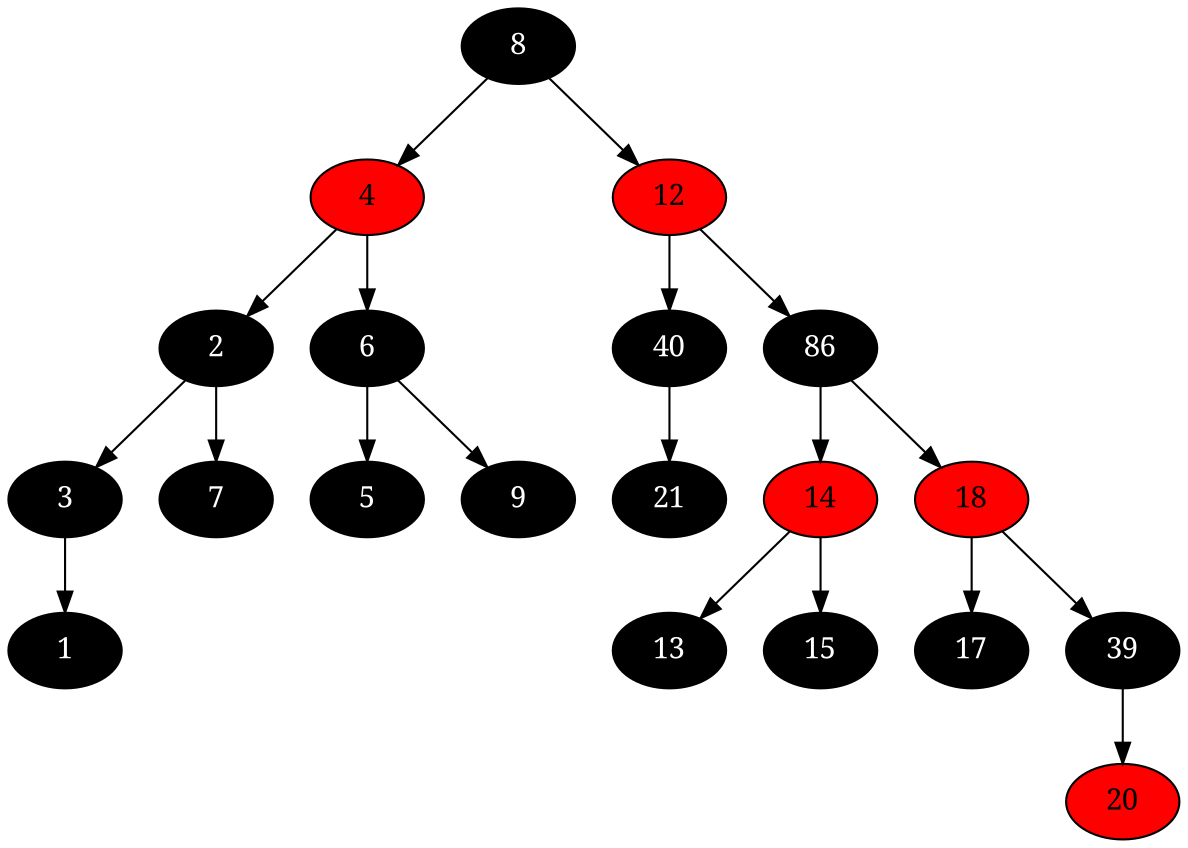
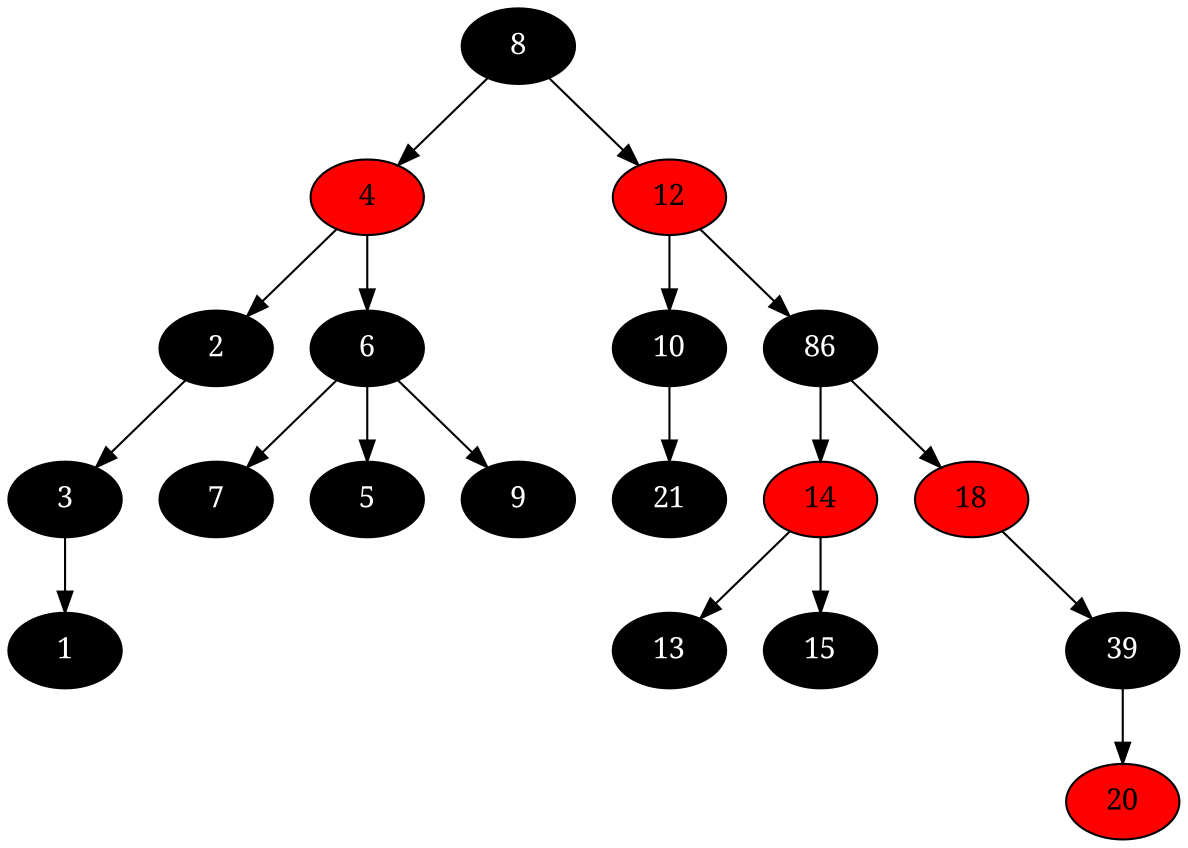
(669, 348) -> (669, 348)
(216, 414) -> (299, 416)
(972, 651) -> none
